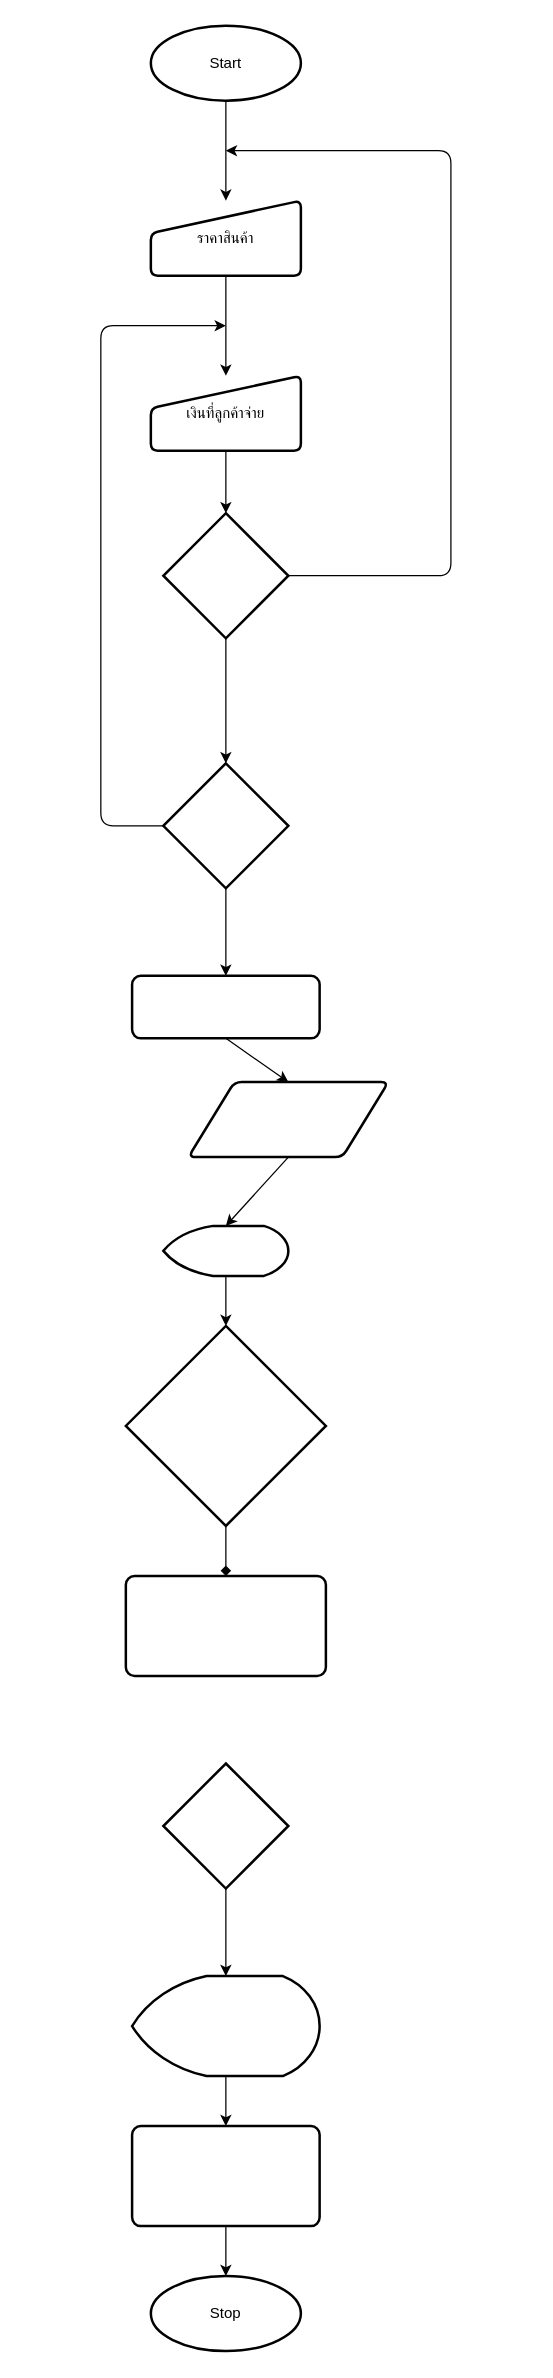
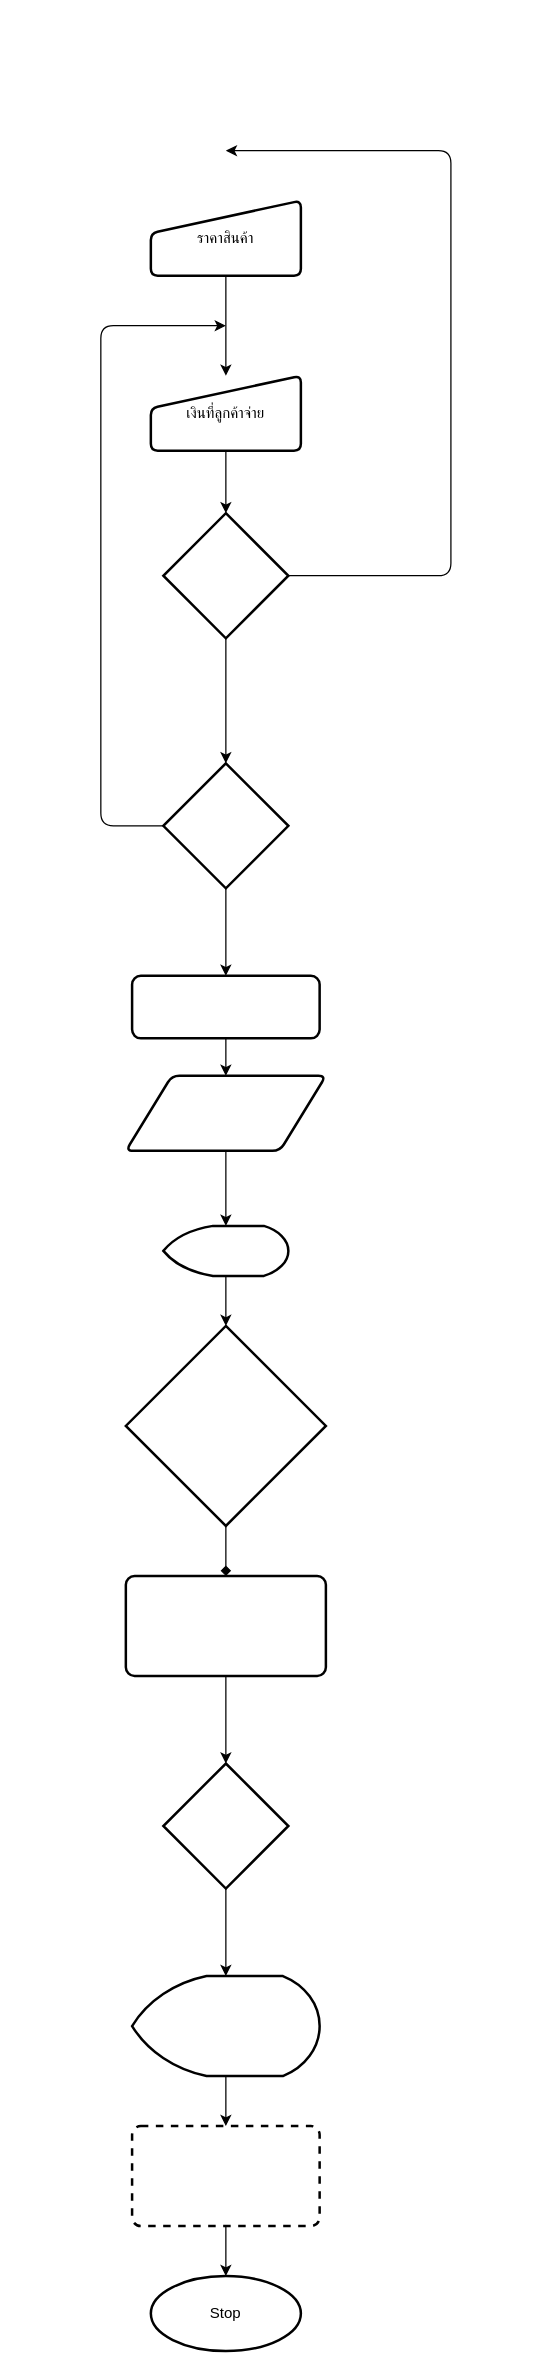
(226, 63) -> none
(226, 147) -> none
(288, 1119) -> (226, 1113)
none -> (226, 1715)
(226, 2176) -> (226, 2176)
